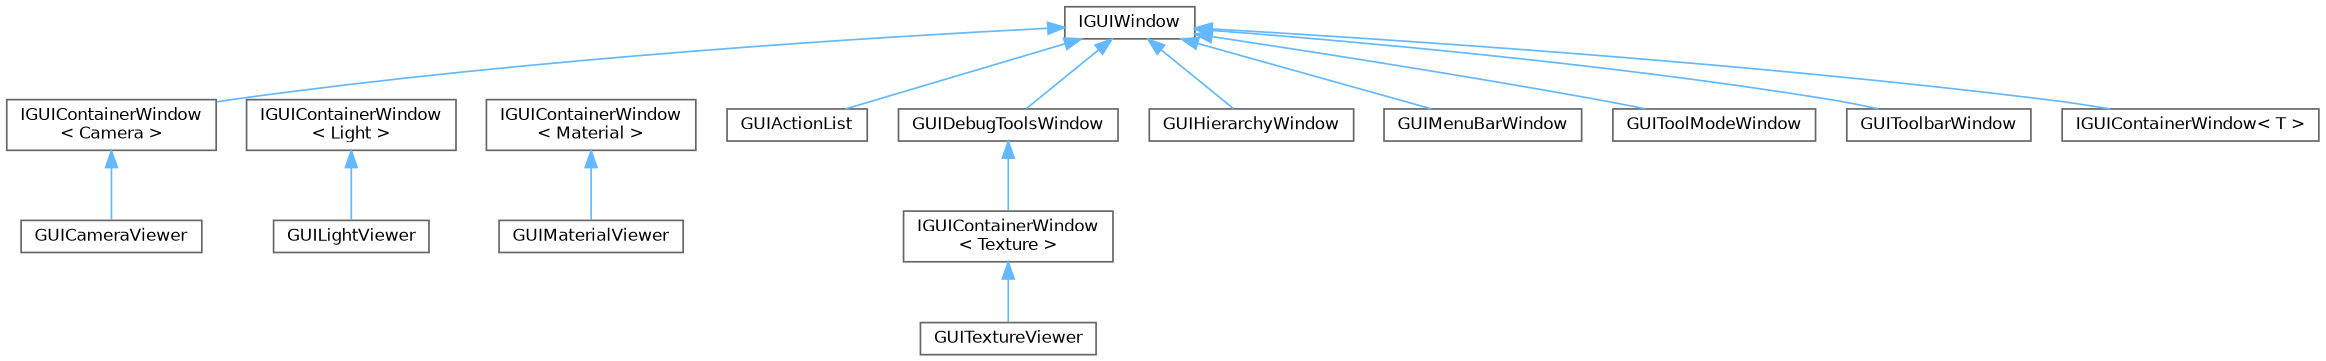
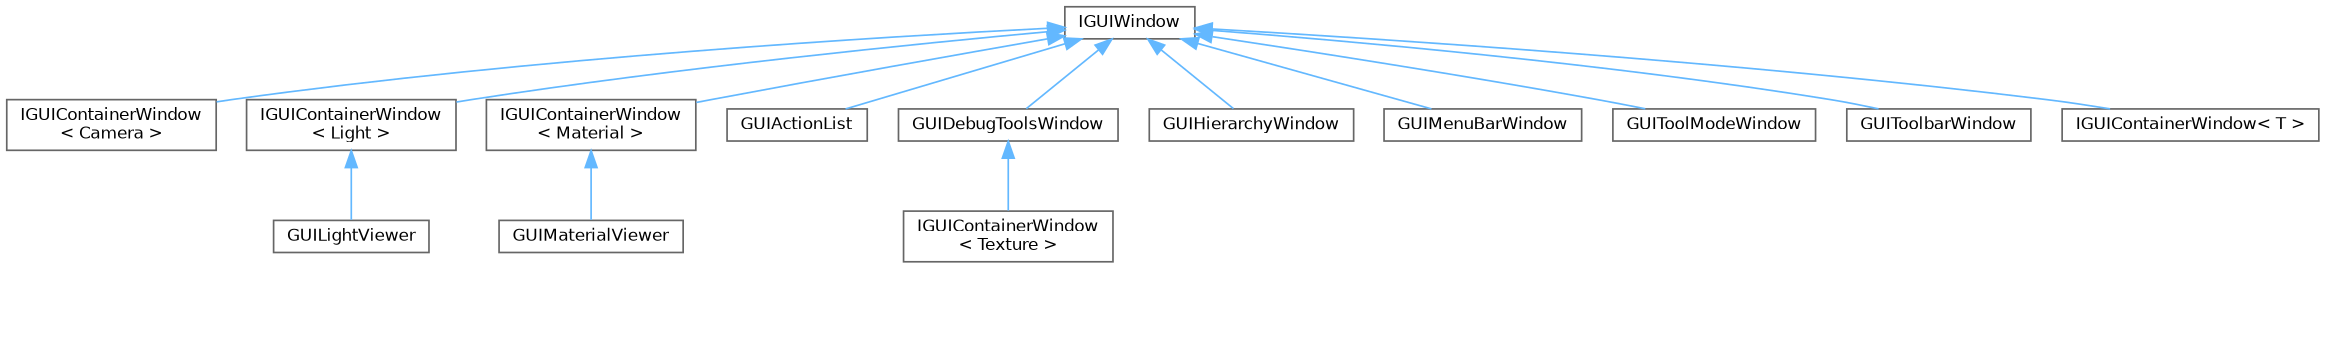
none -> (751, 62)
none -> (872, 70)
(111, 236) -> none
(1008, 339) -> none
